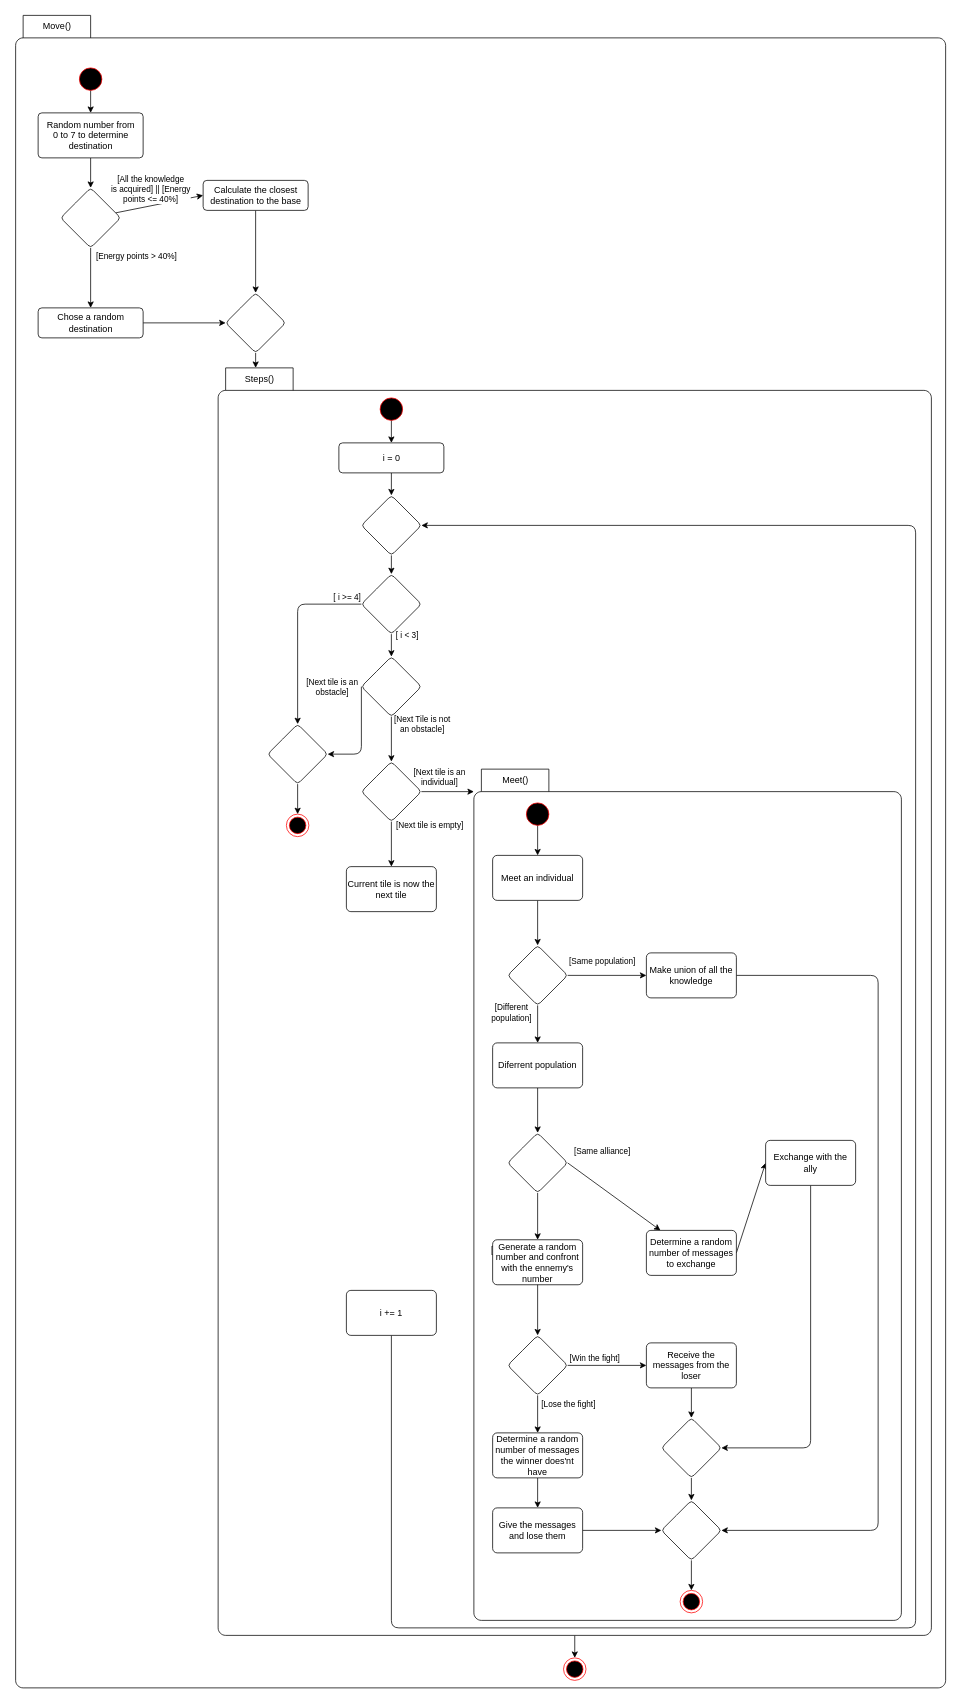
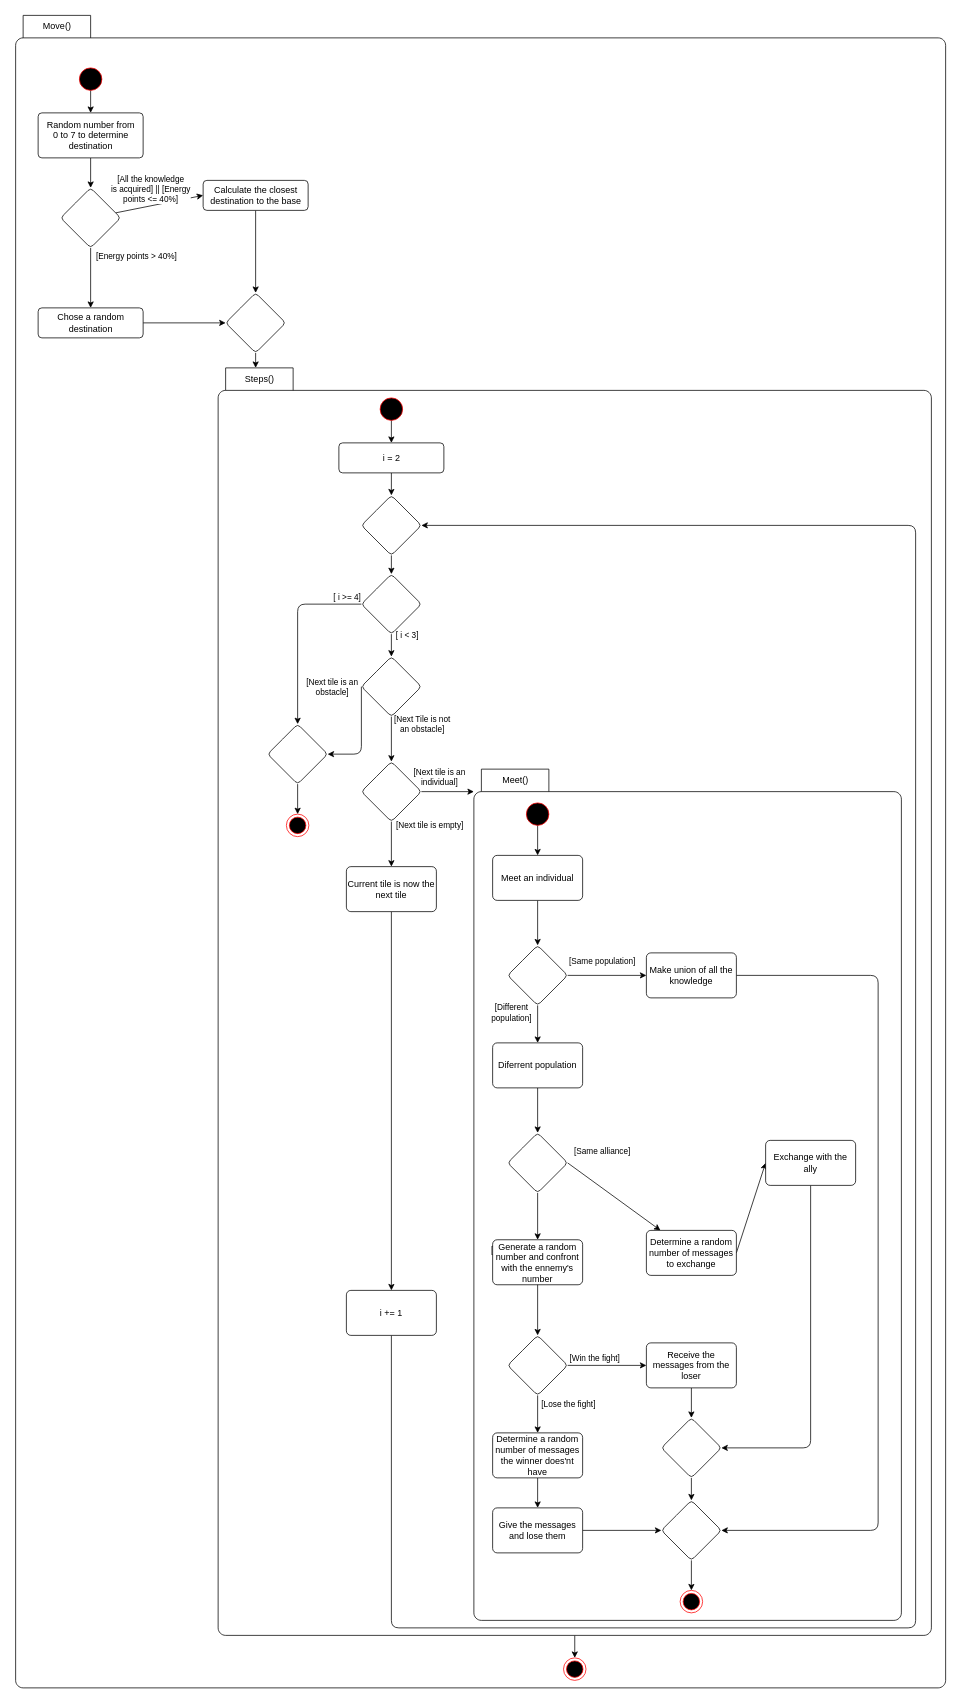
(392, 458) -> (392, 458)
none -> (391, 1098)
